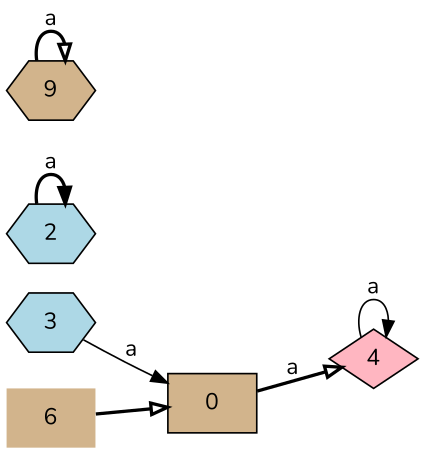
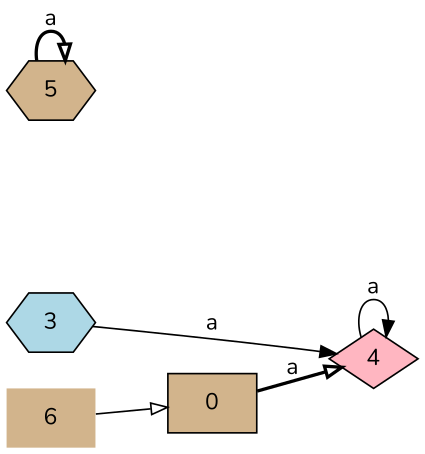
(51, 91) -> (51, 91)
(51, 234) -> none
(118, 358) -> (207, 338)
(123, 411) -> (123, 411)
